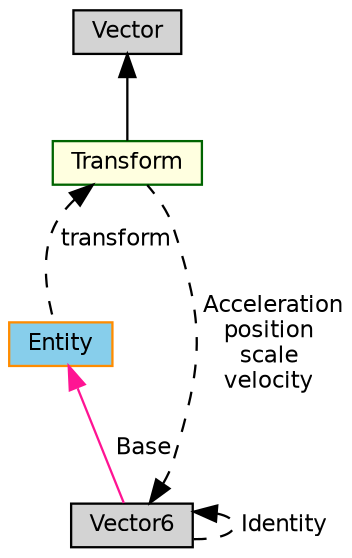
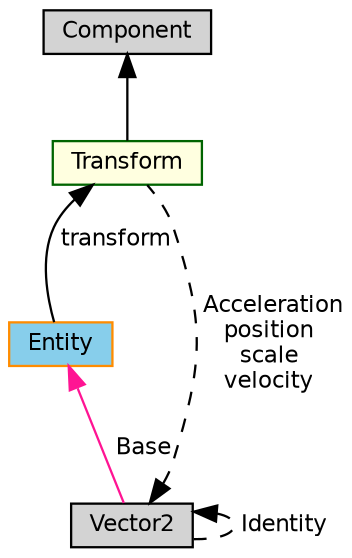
(127, 32) -> (127, 32)
(47, 257) -> (47, 257)
(132, 525) -> (132, 525)
